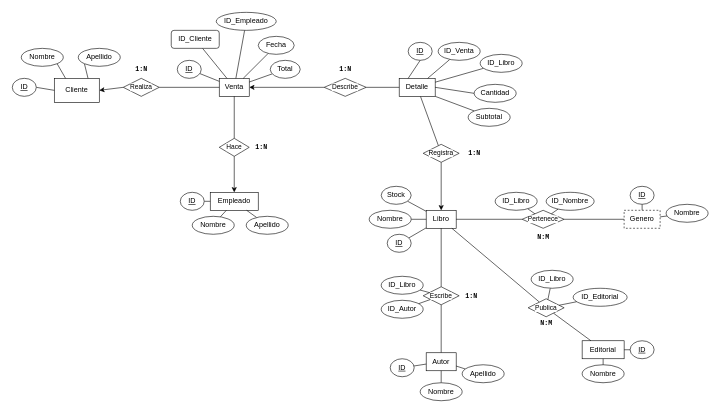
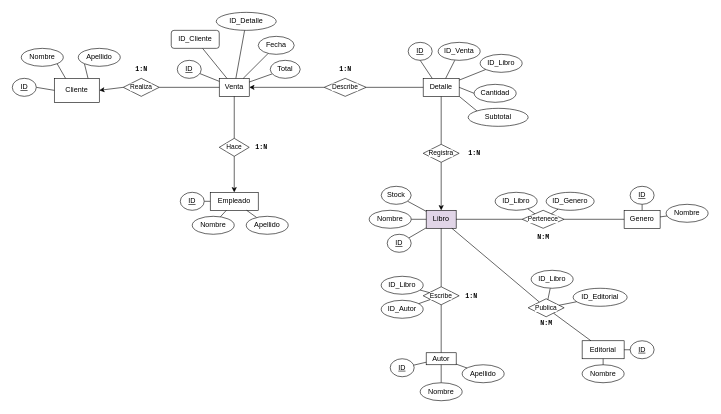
(246, 21) -> (246, 21)
(417, 87) -> (441, 87)
(489, 117) -> (498, 117)
(570, 201) -> (570, 201)
(441, 219) -> (441, 219)
(642, 219) -> (642, 219)
(441, 362) -> (441, 359)
